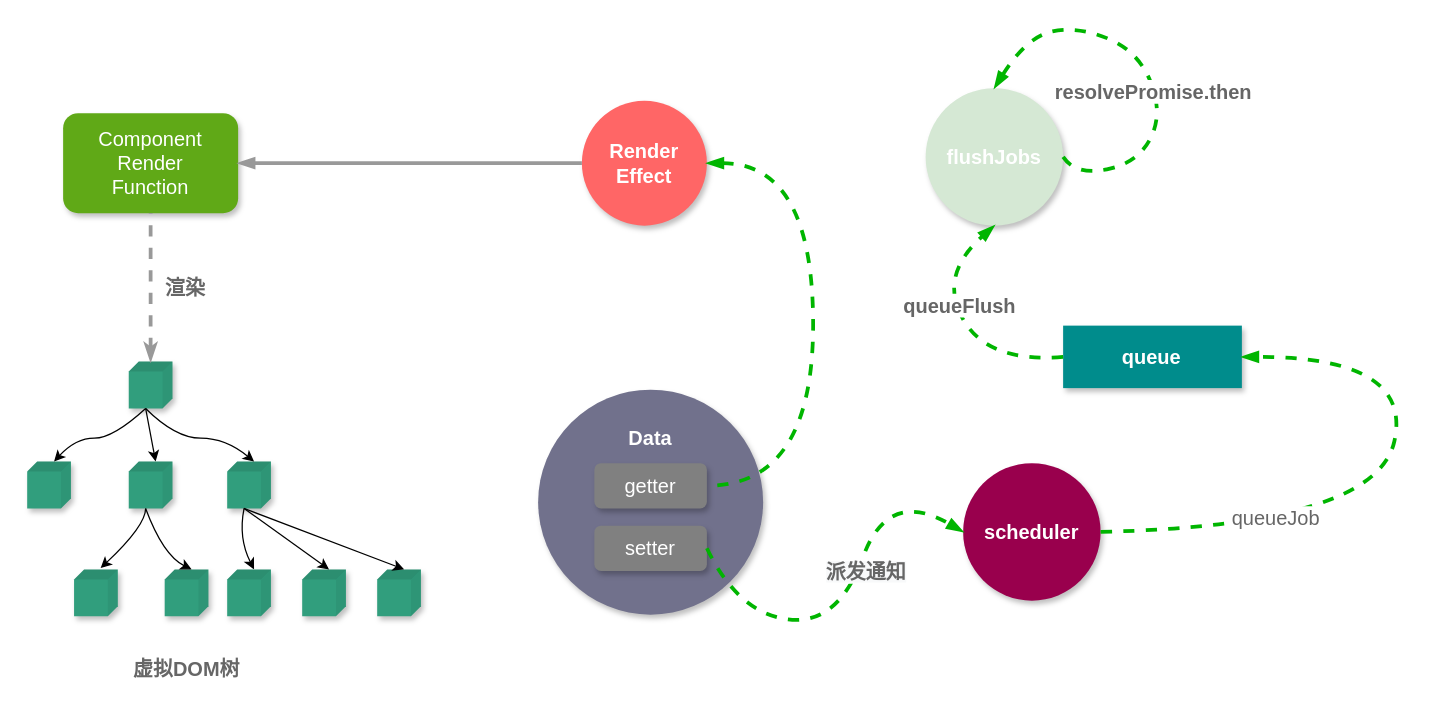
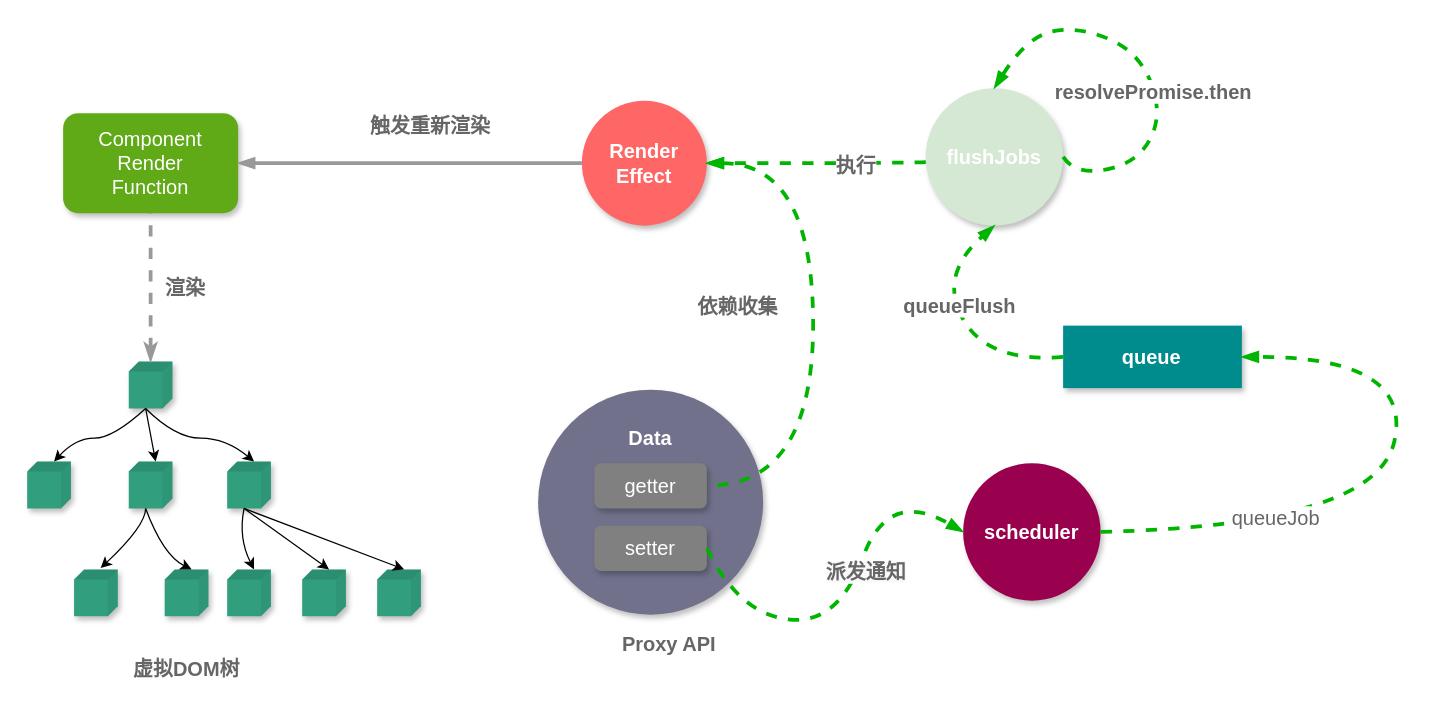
none -> (431, 126)
none -> (853, 163)
none -> (738, 307)
none -> (669, 644)
